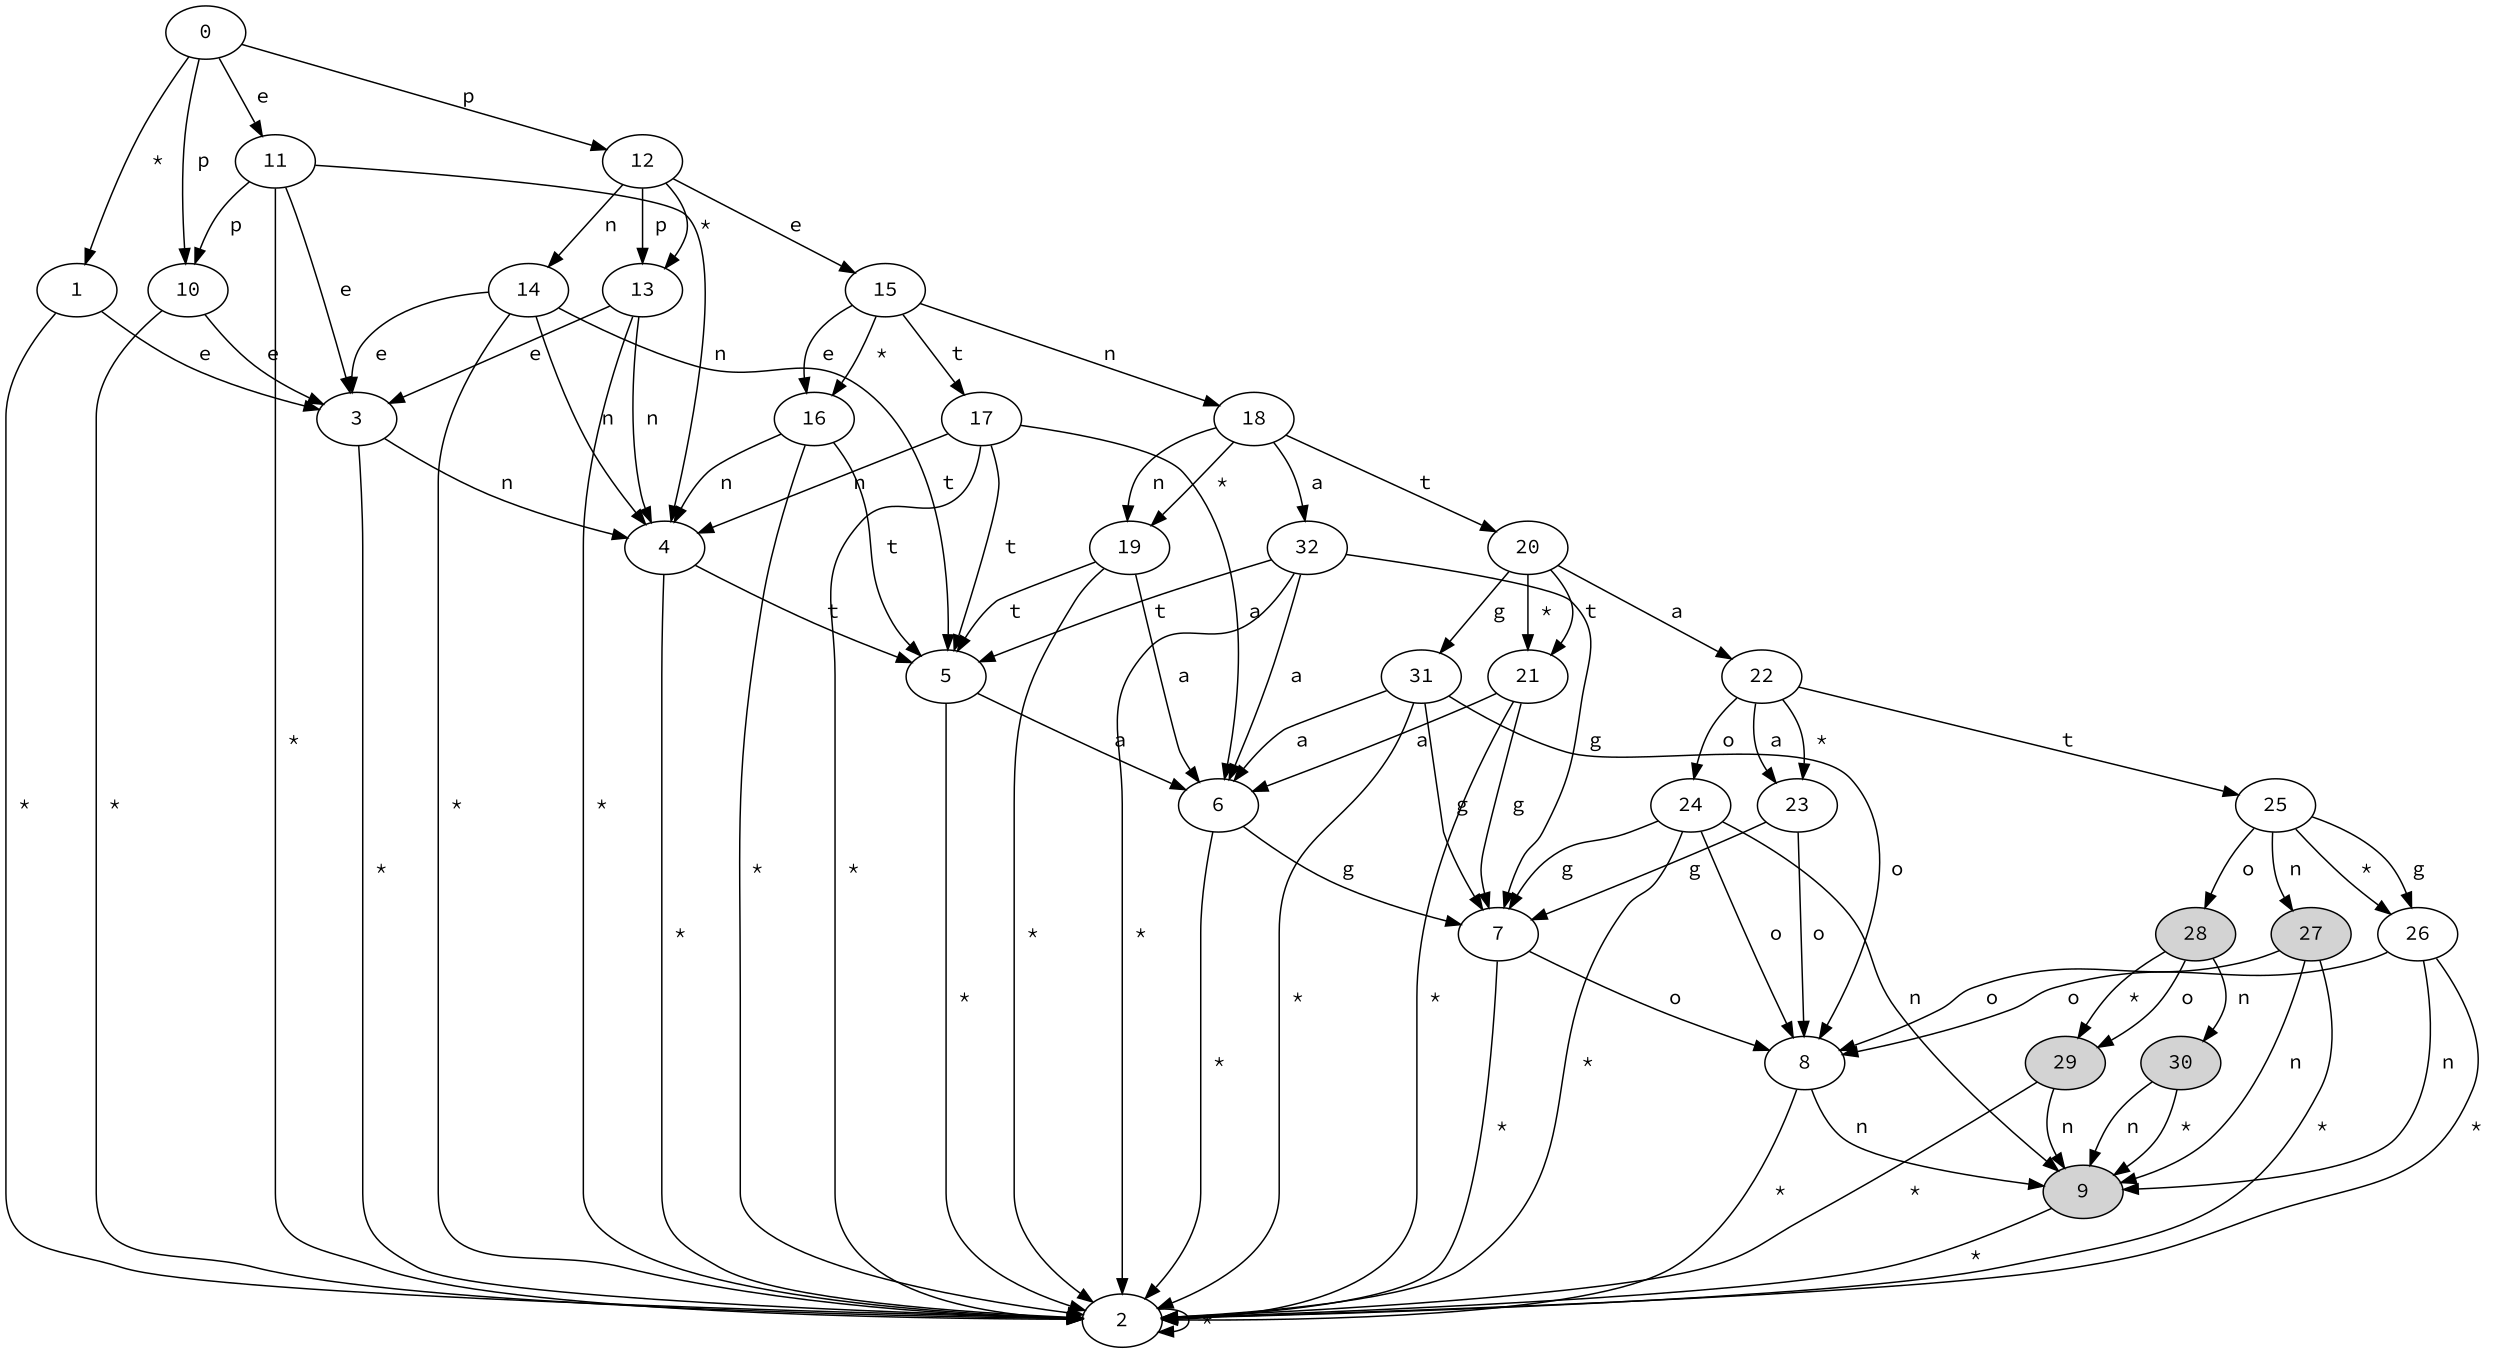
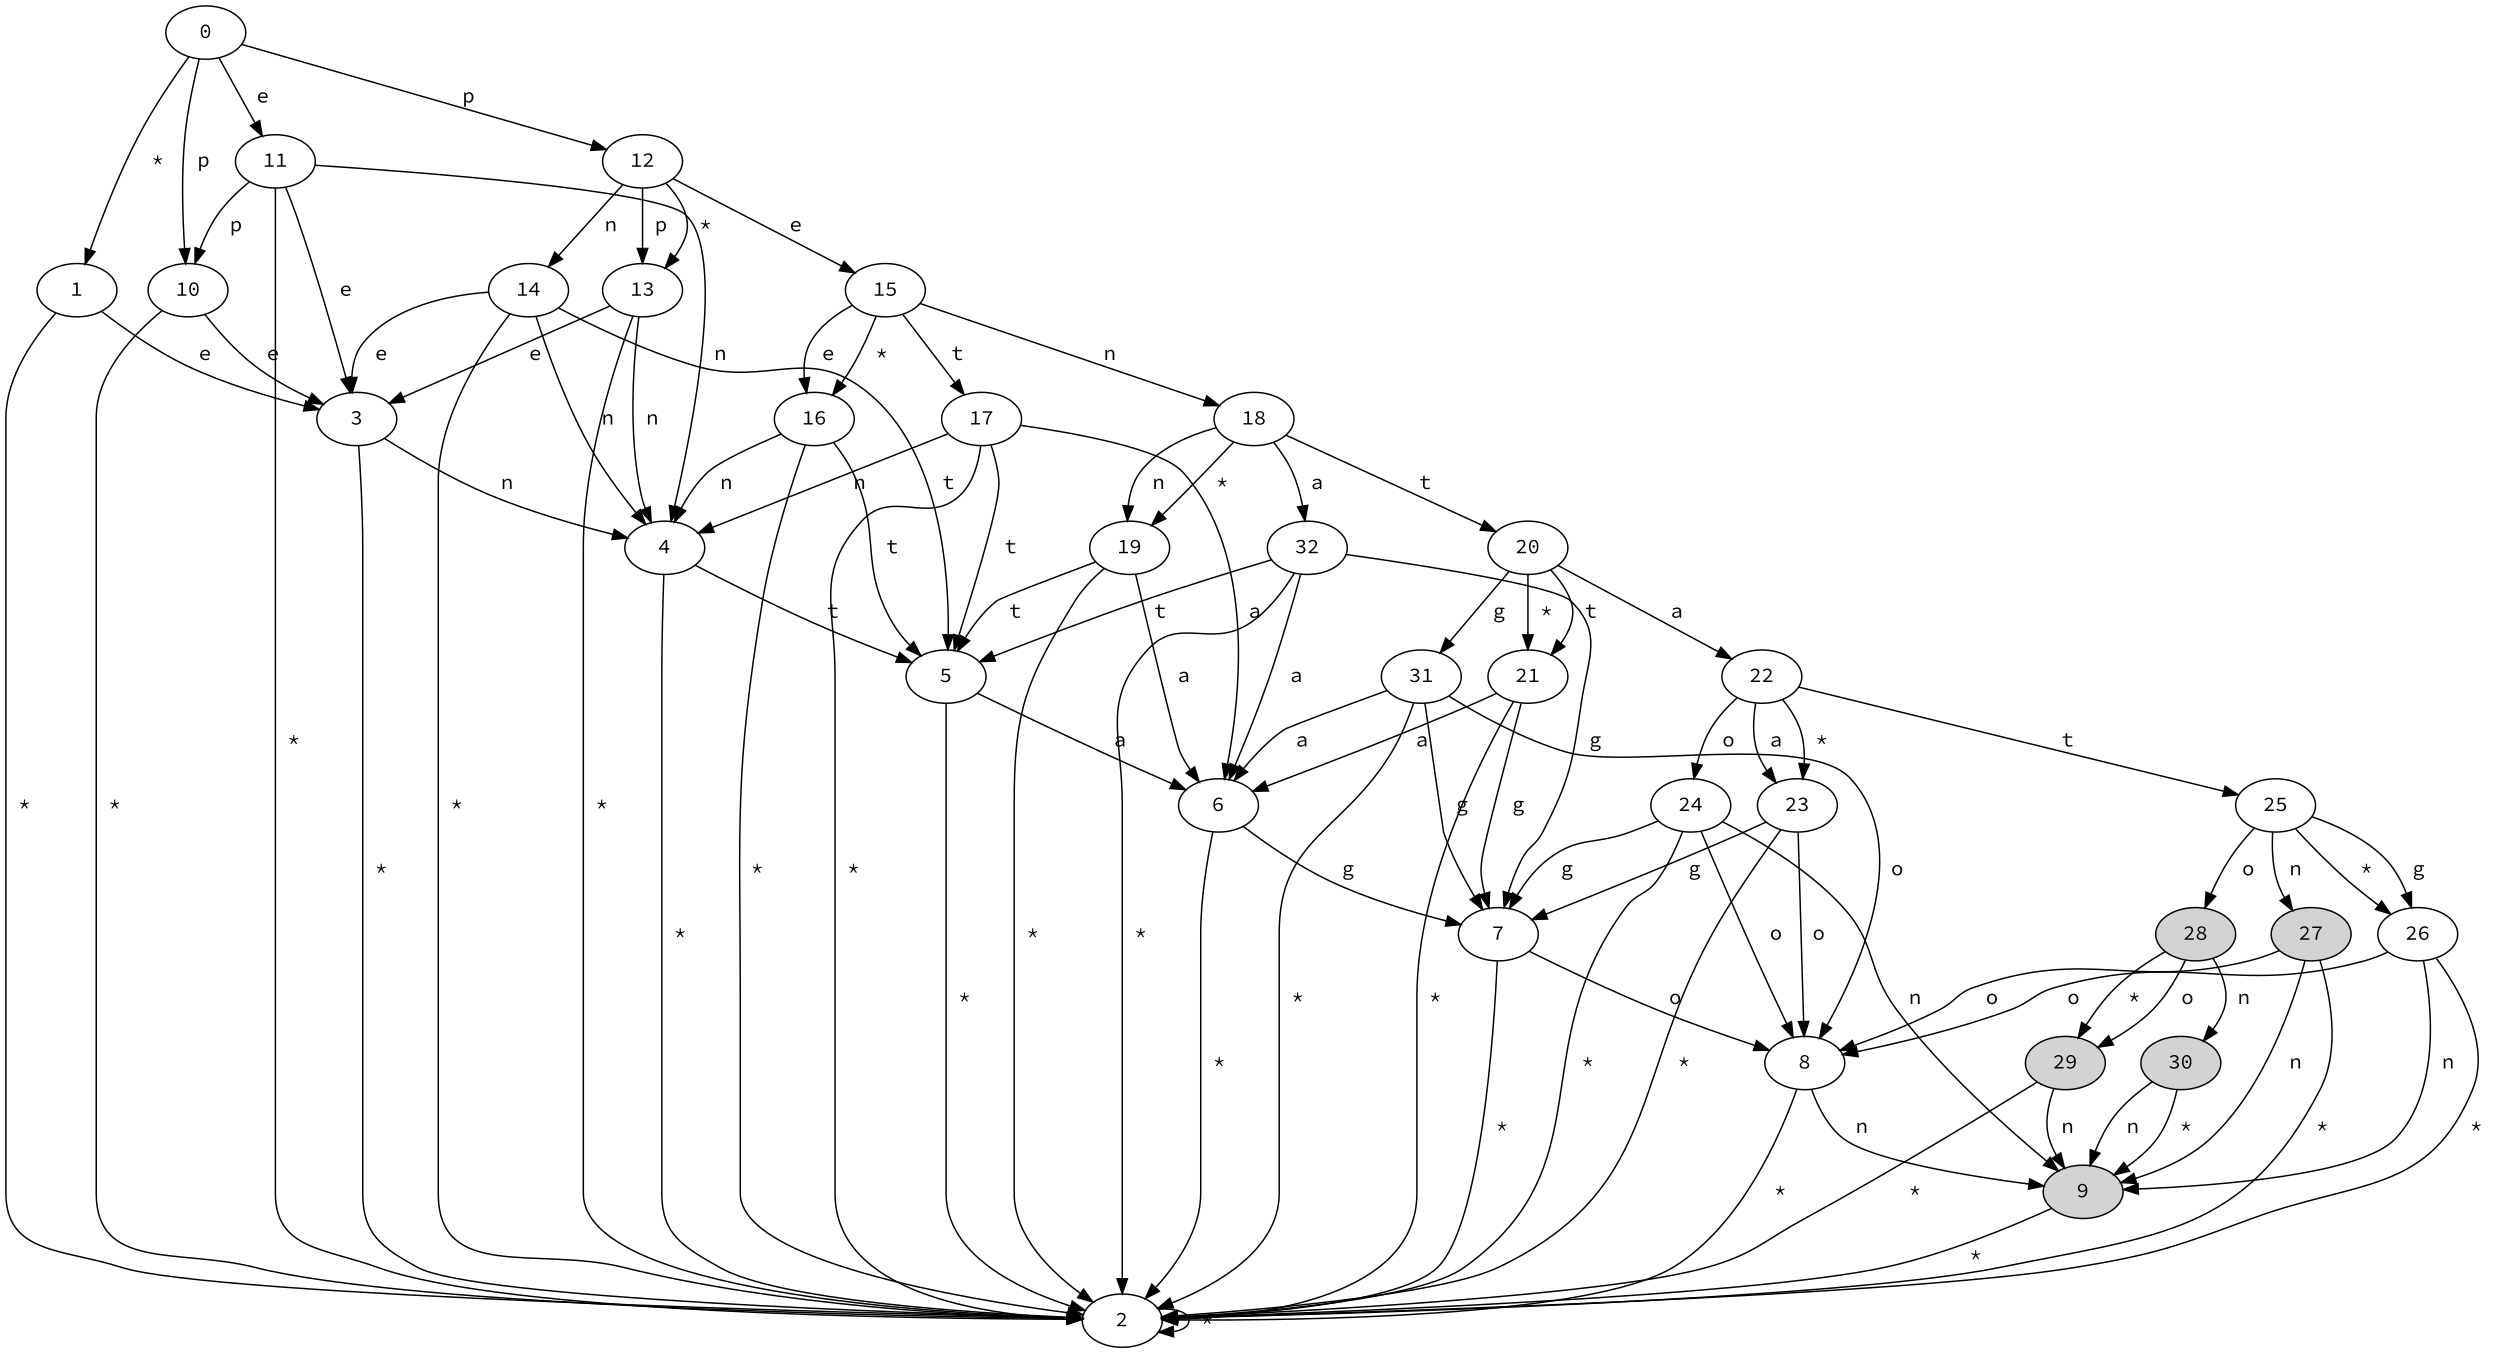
none -> (1583, 1207)
